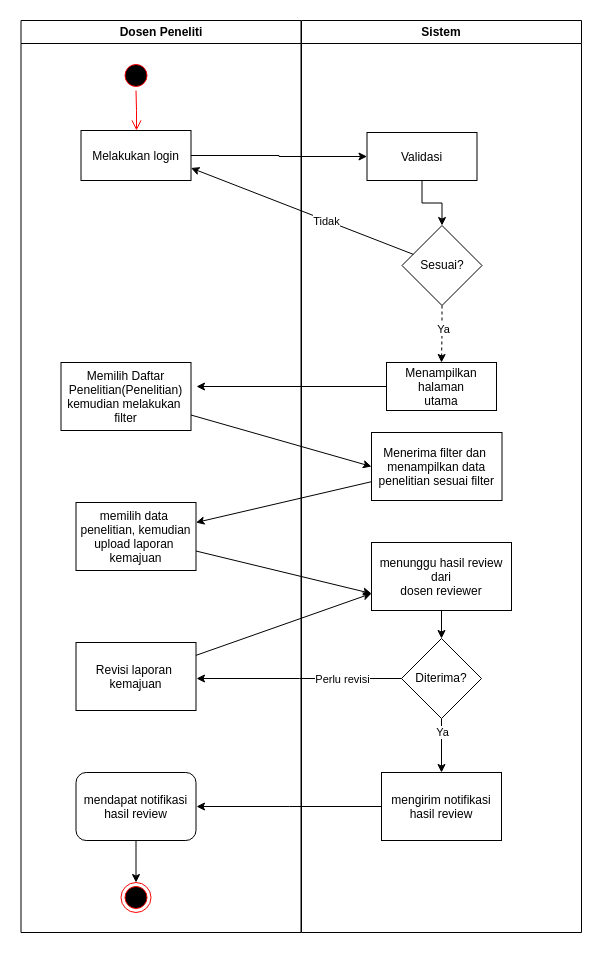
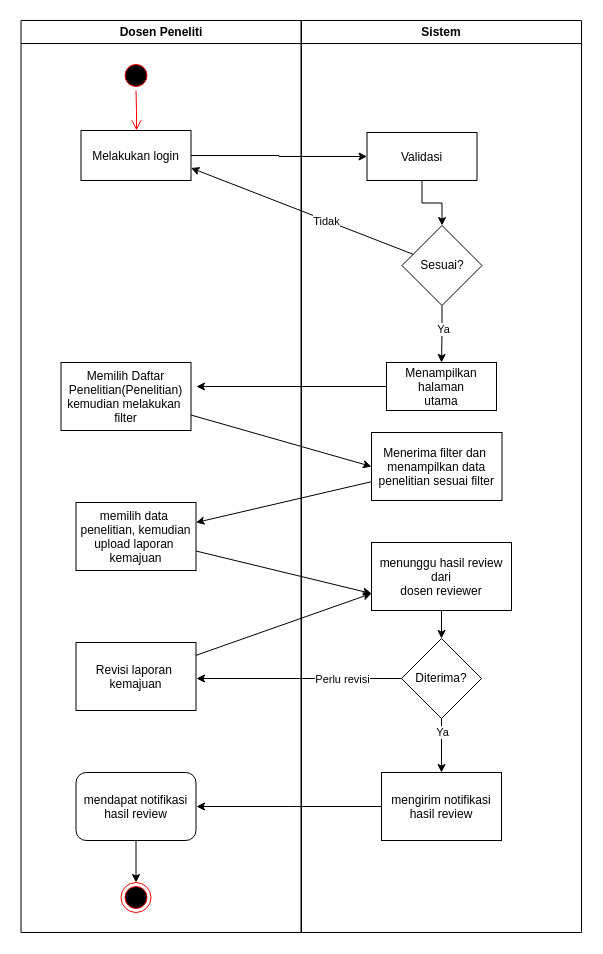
(442, 315) -> (442, 315)
